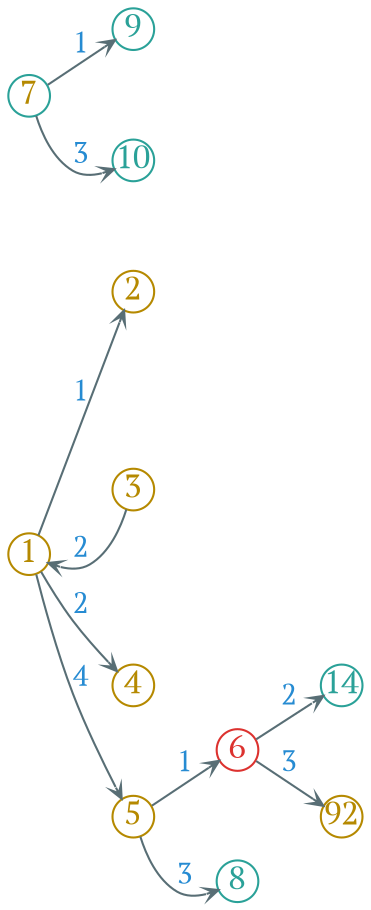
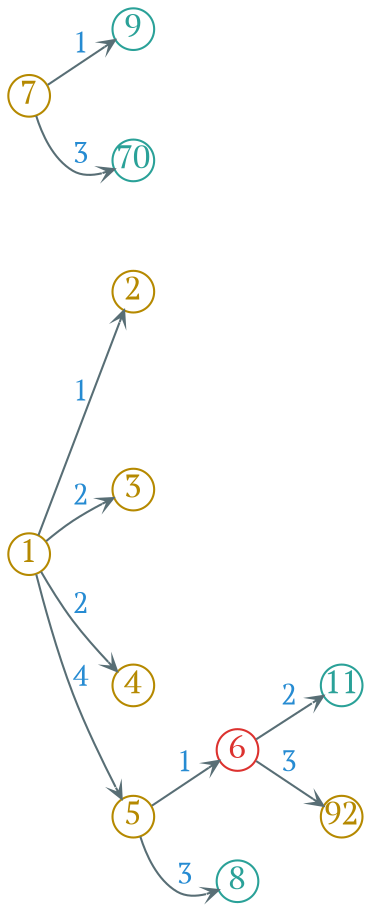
(29, 96) -> (29, 96)
(133, 160) -> (133, 160)
(104, 552) -> (73, 521)
(342, 685) -> (342, 685)
